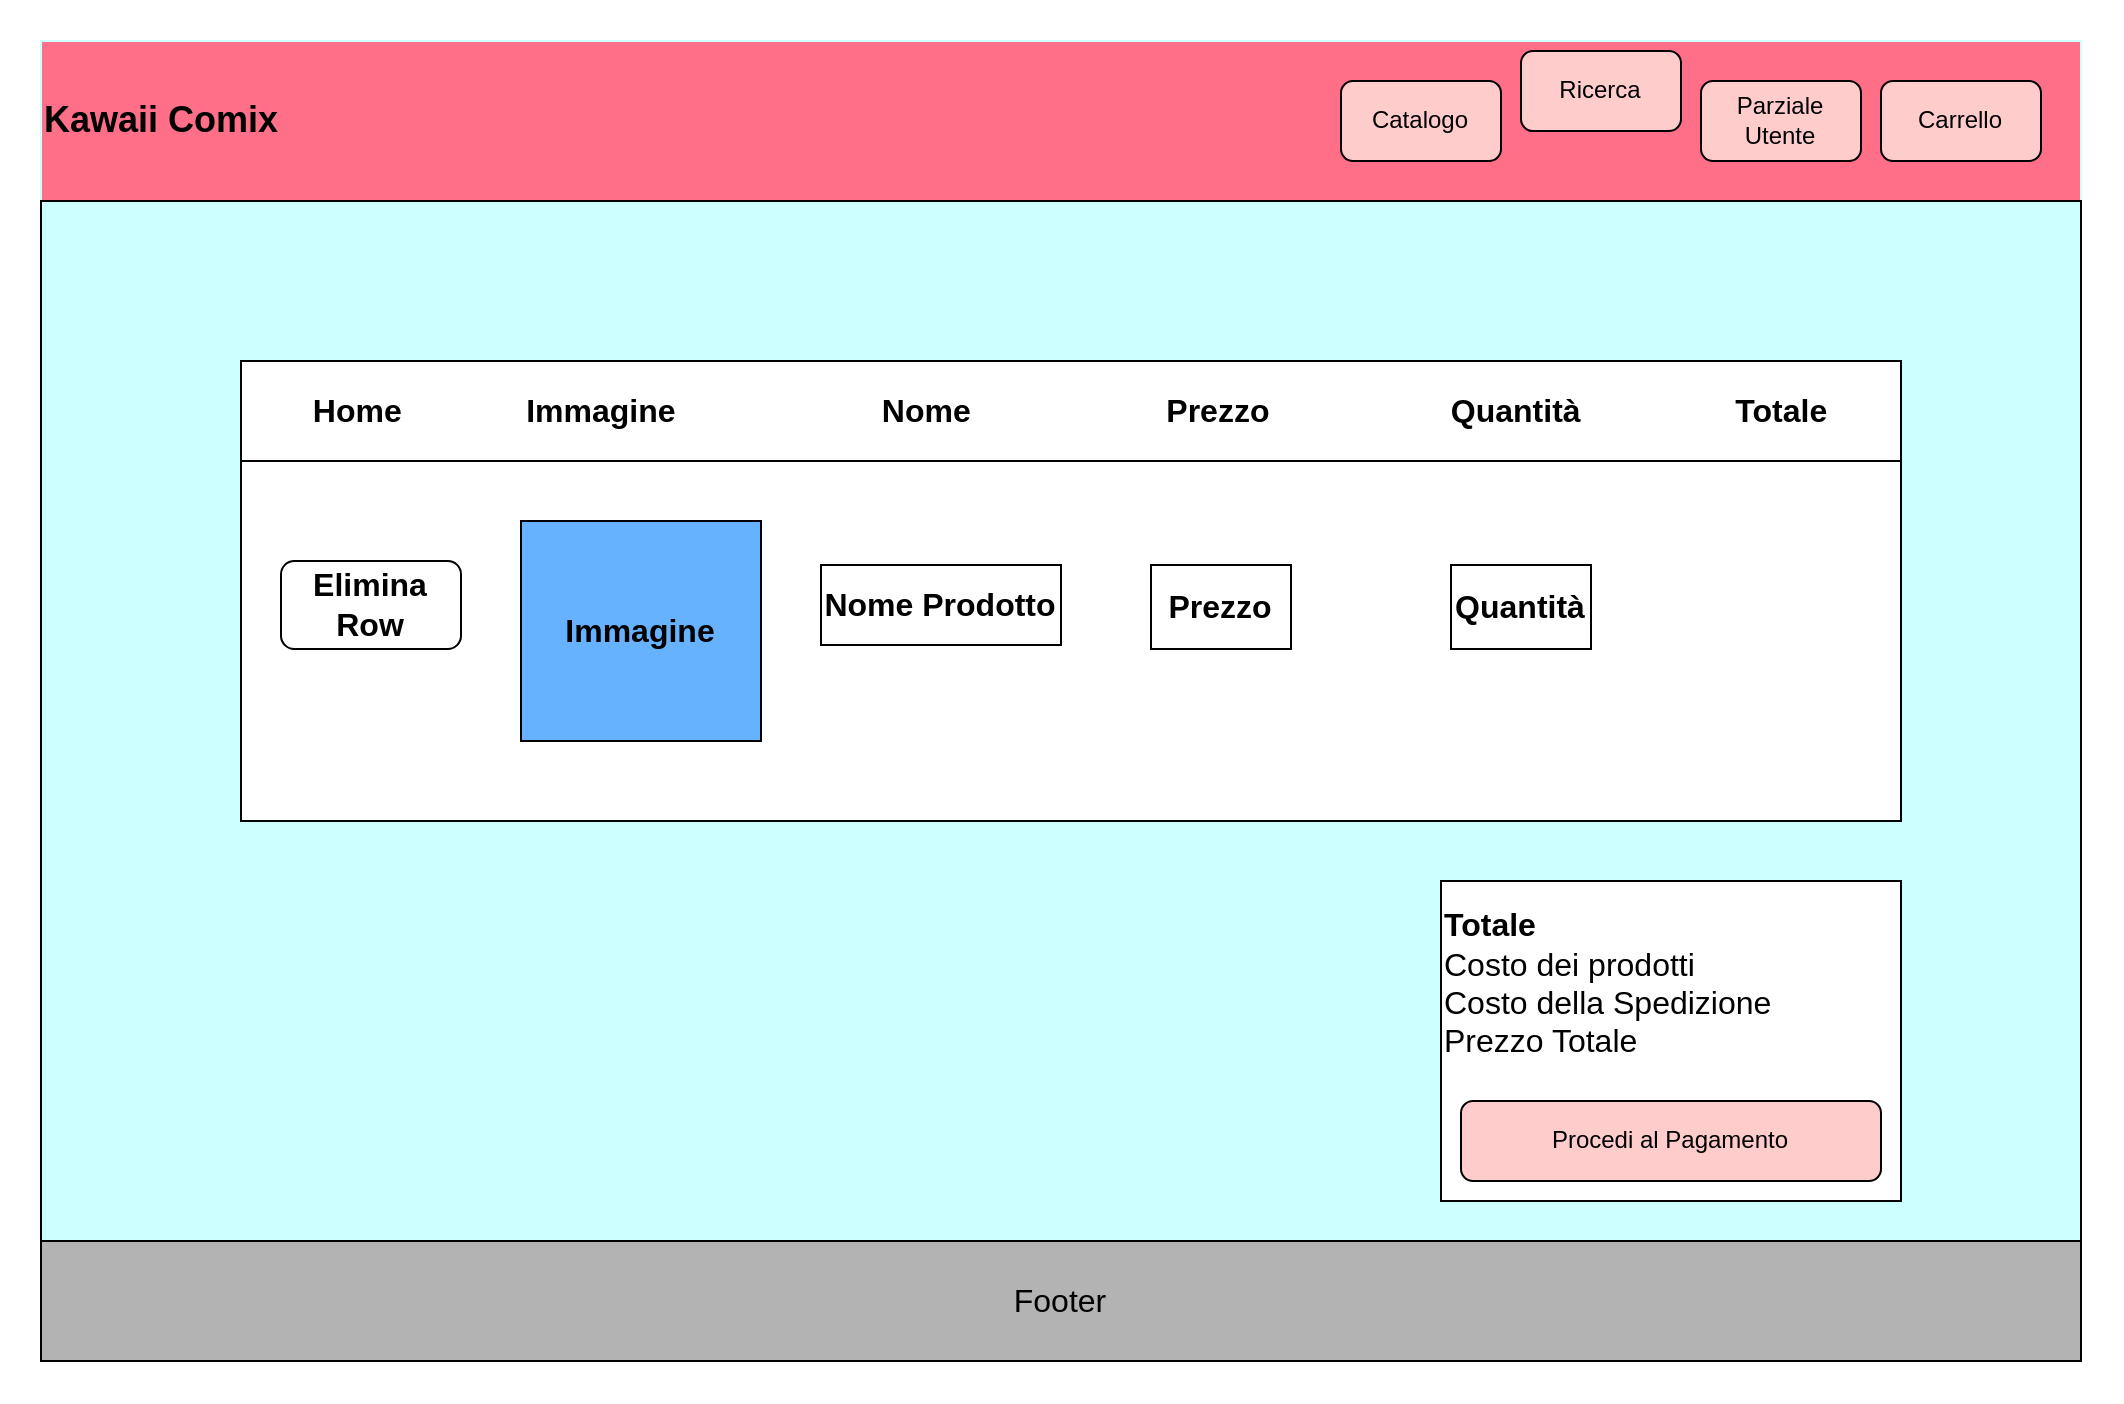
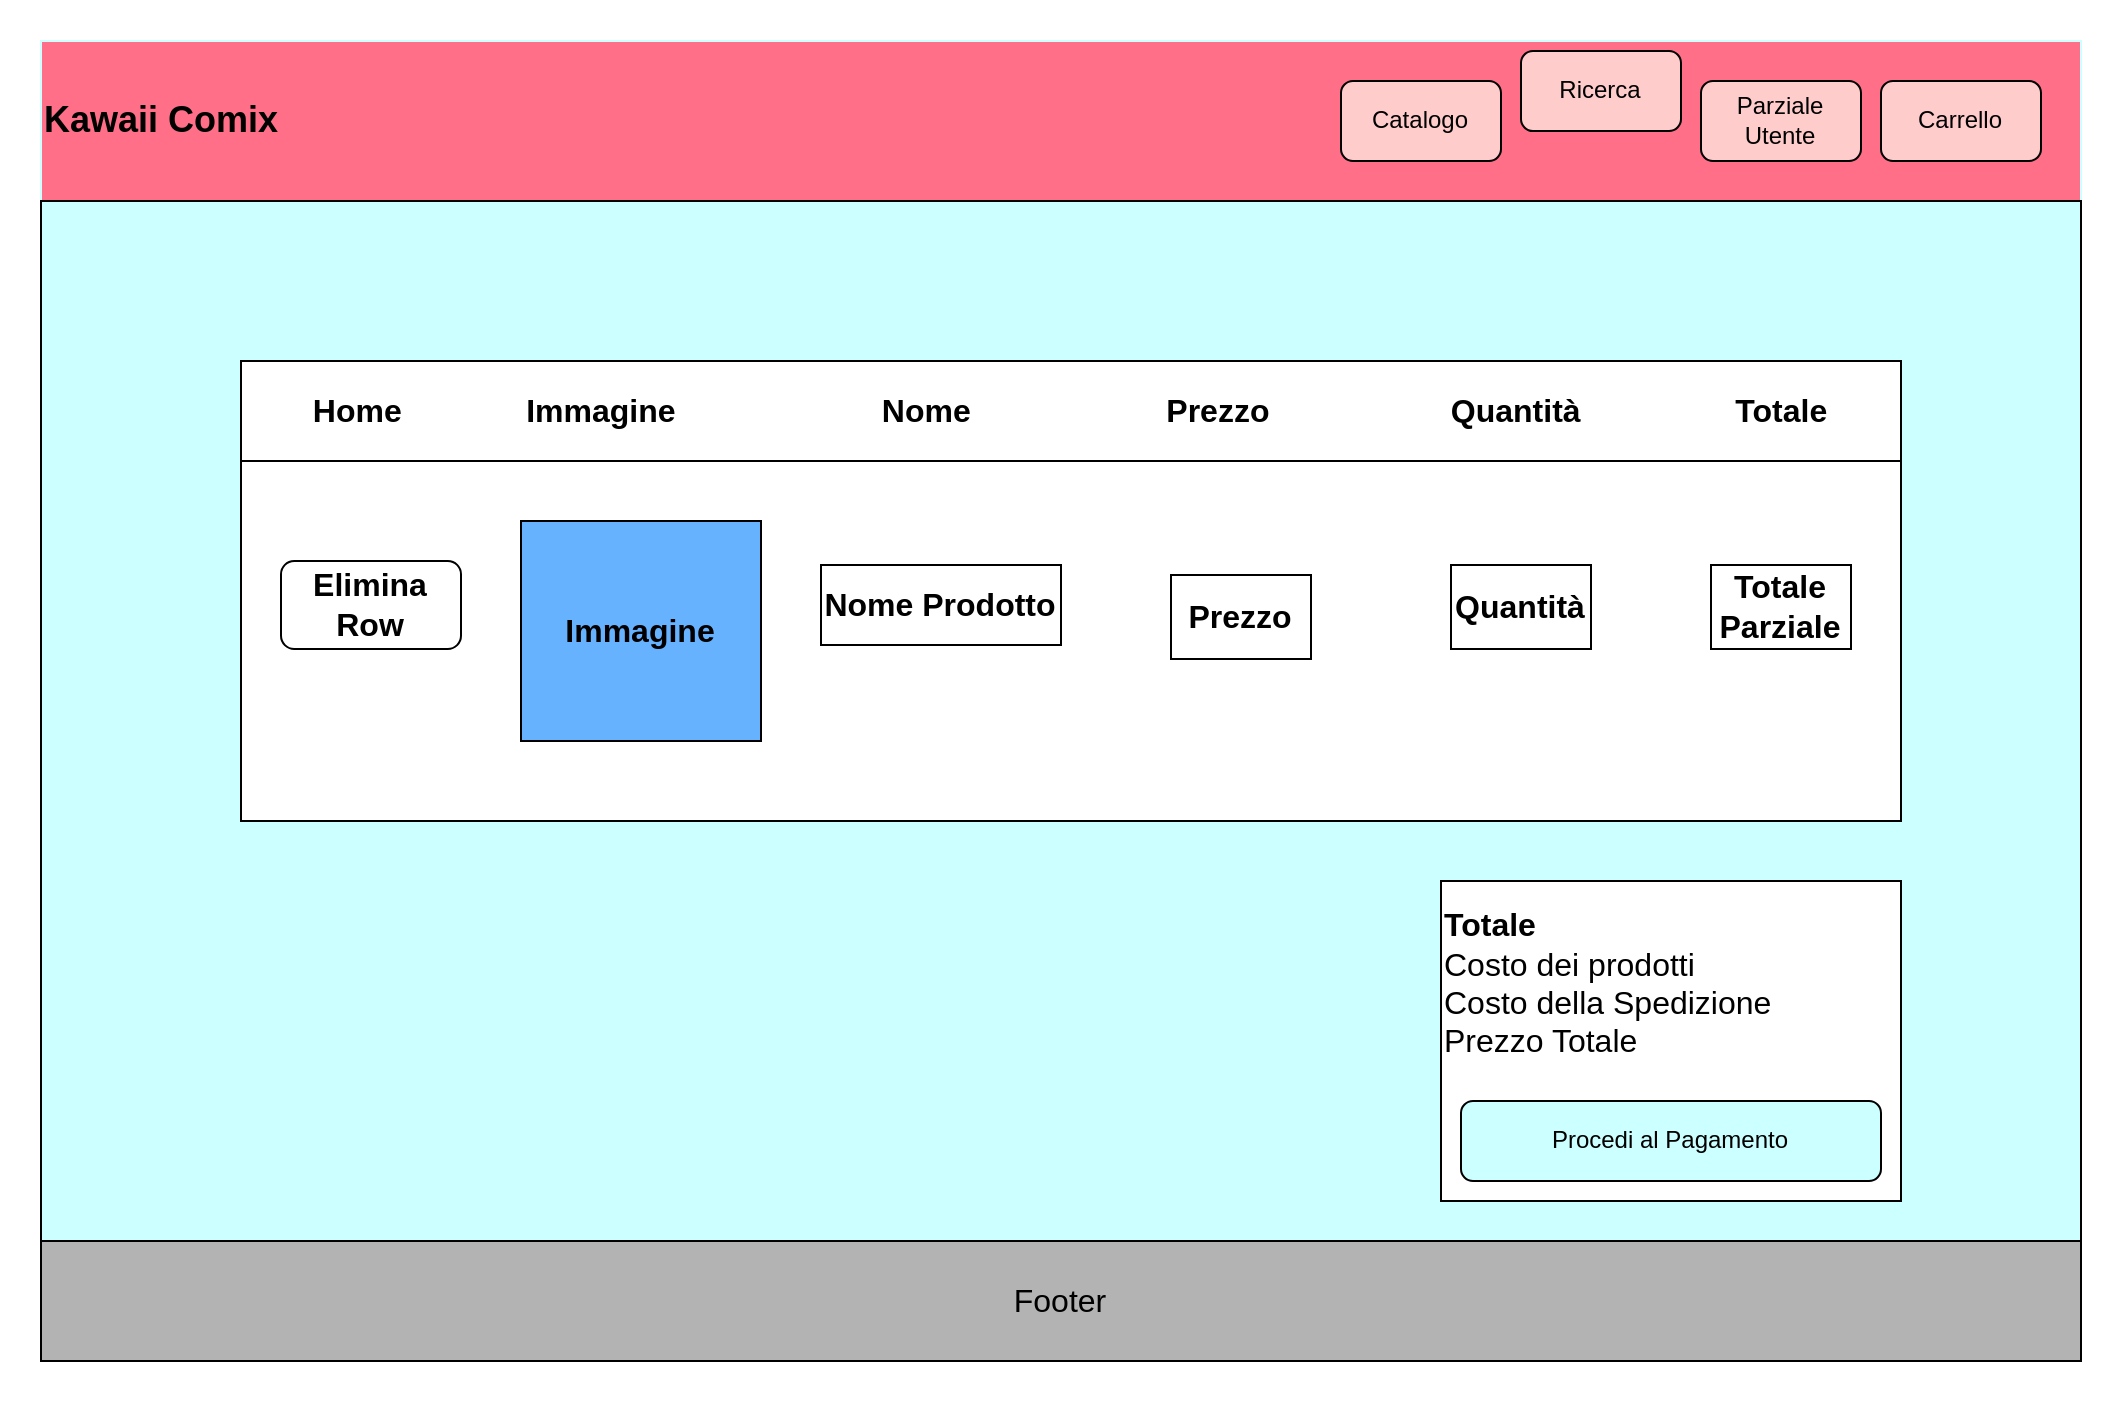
(1221, 607) -> (1241, 617)
none -> (1781, 607)
(1671, 1141) -> (1671, 1141)
